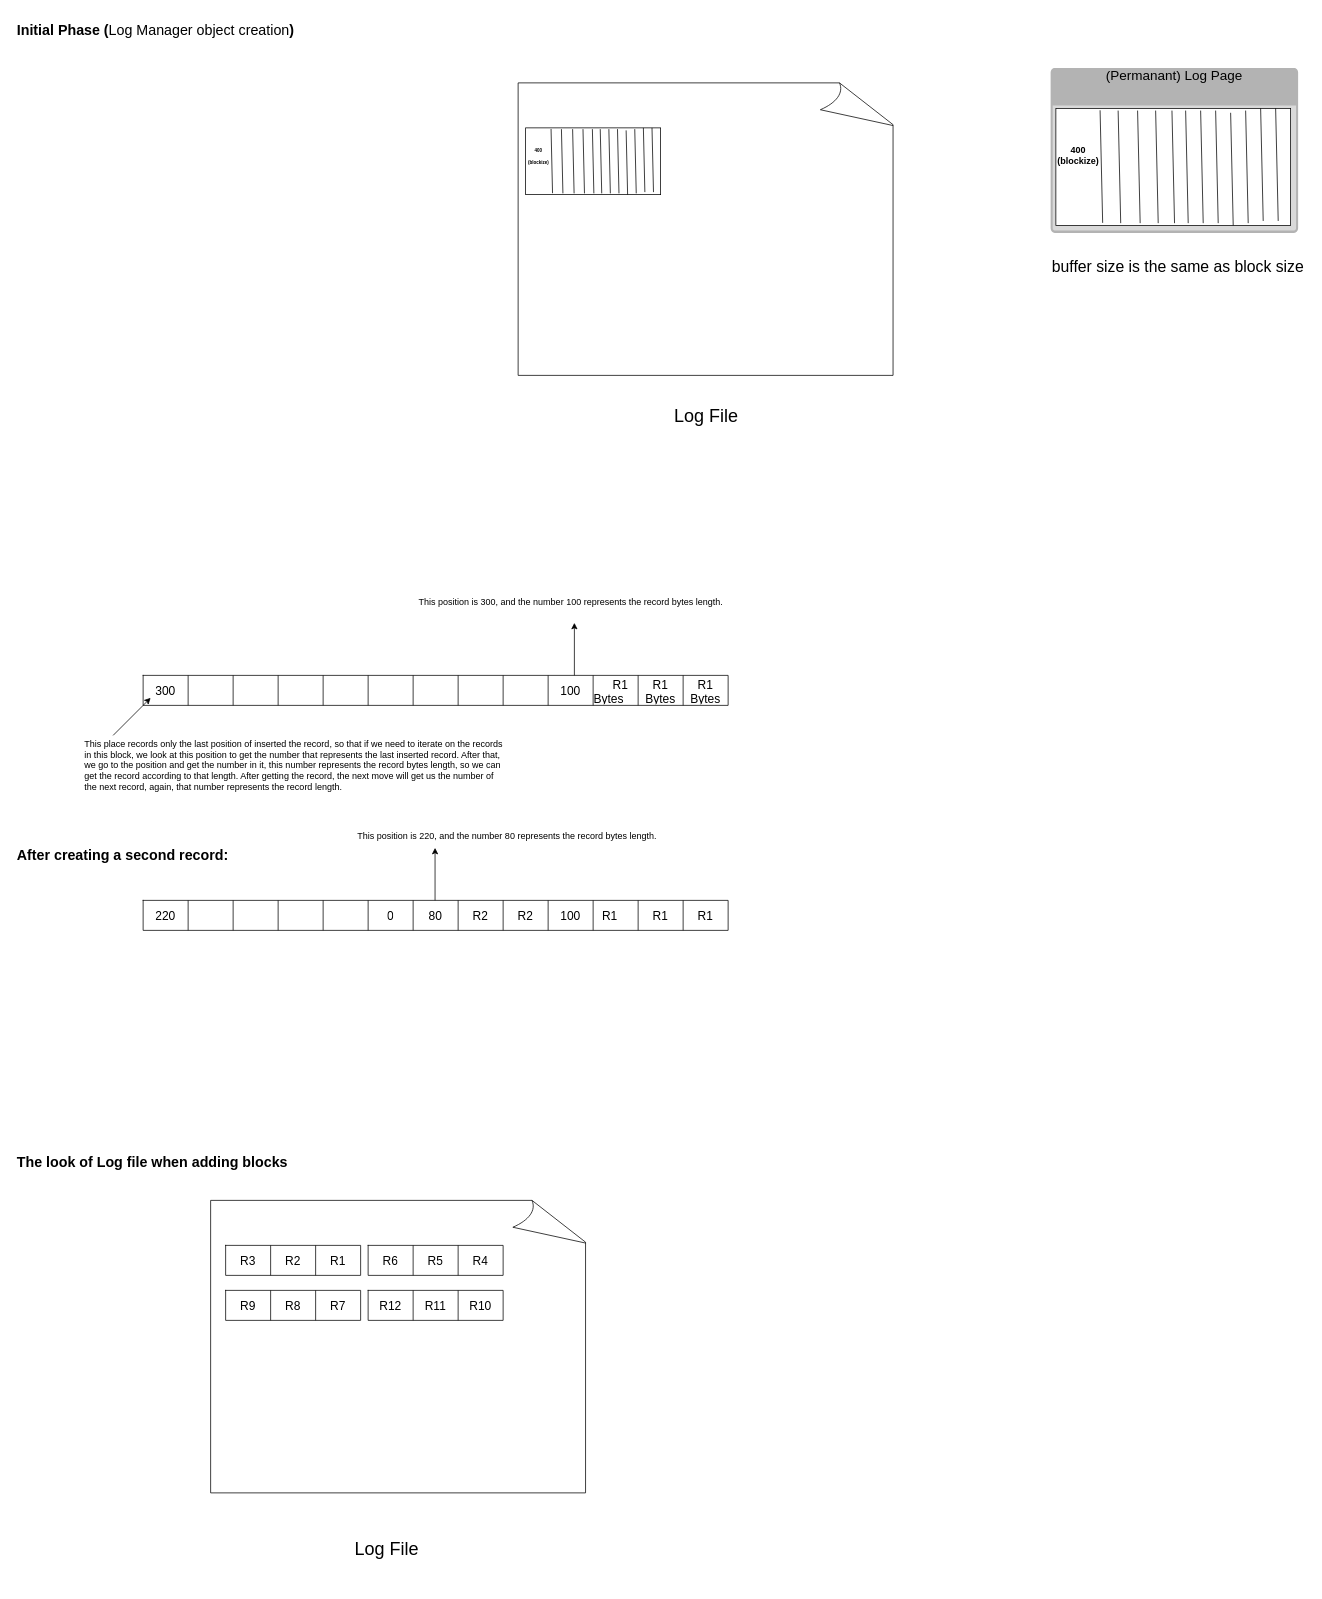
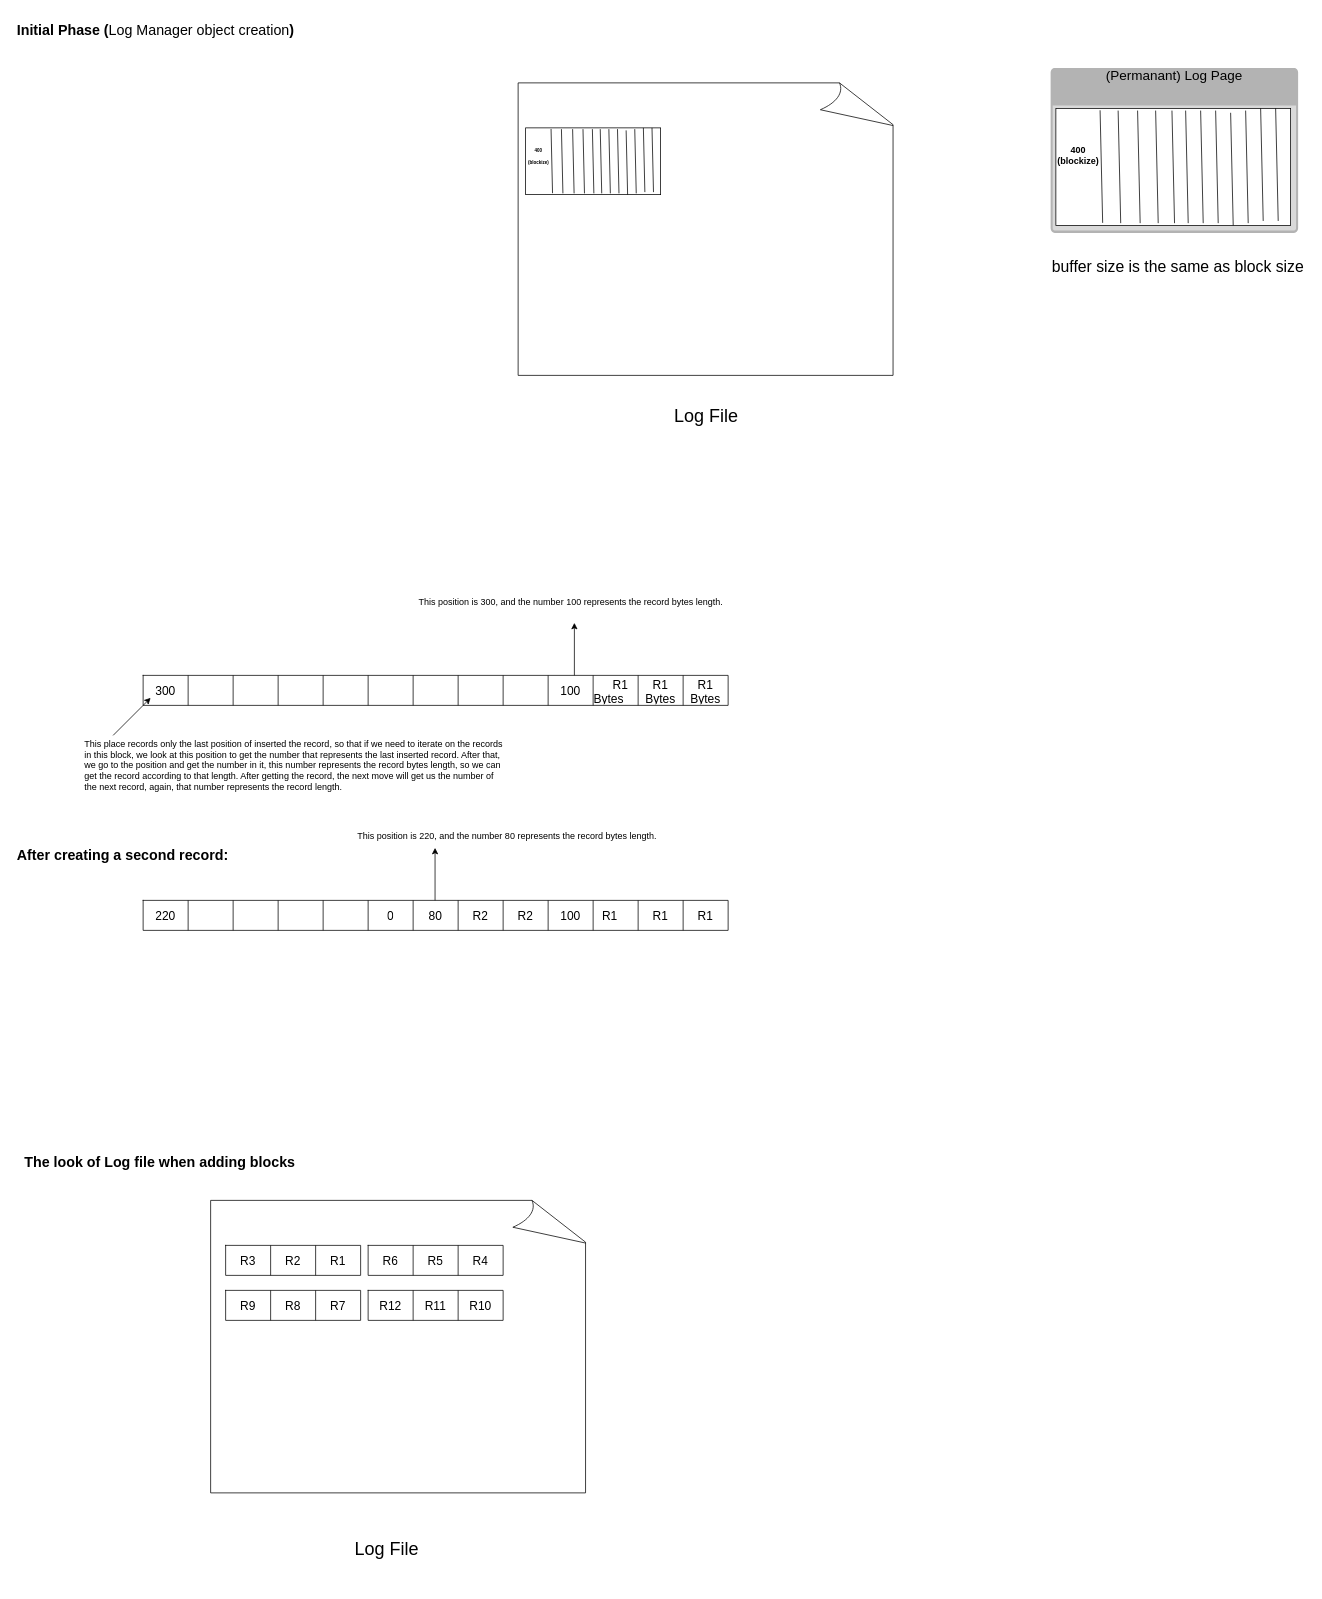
(165, 1163) -> (173, 1163)
